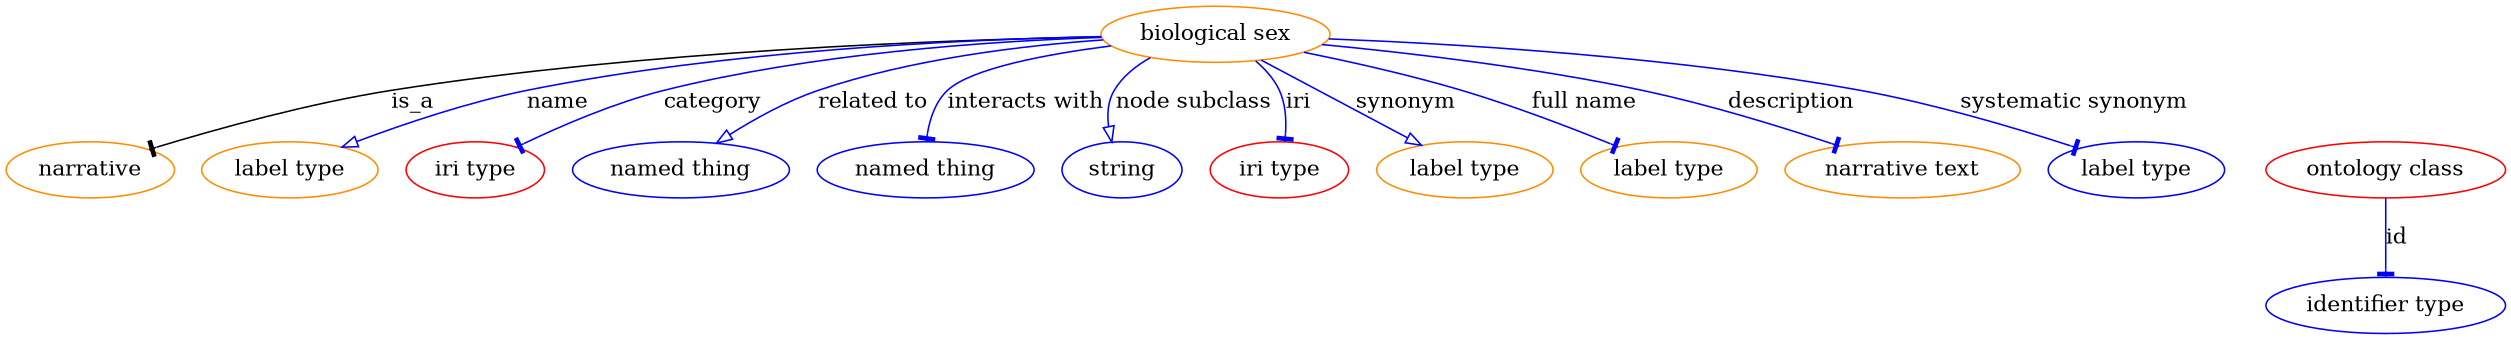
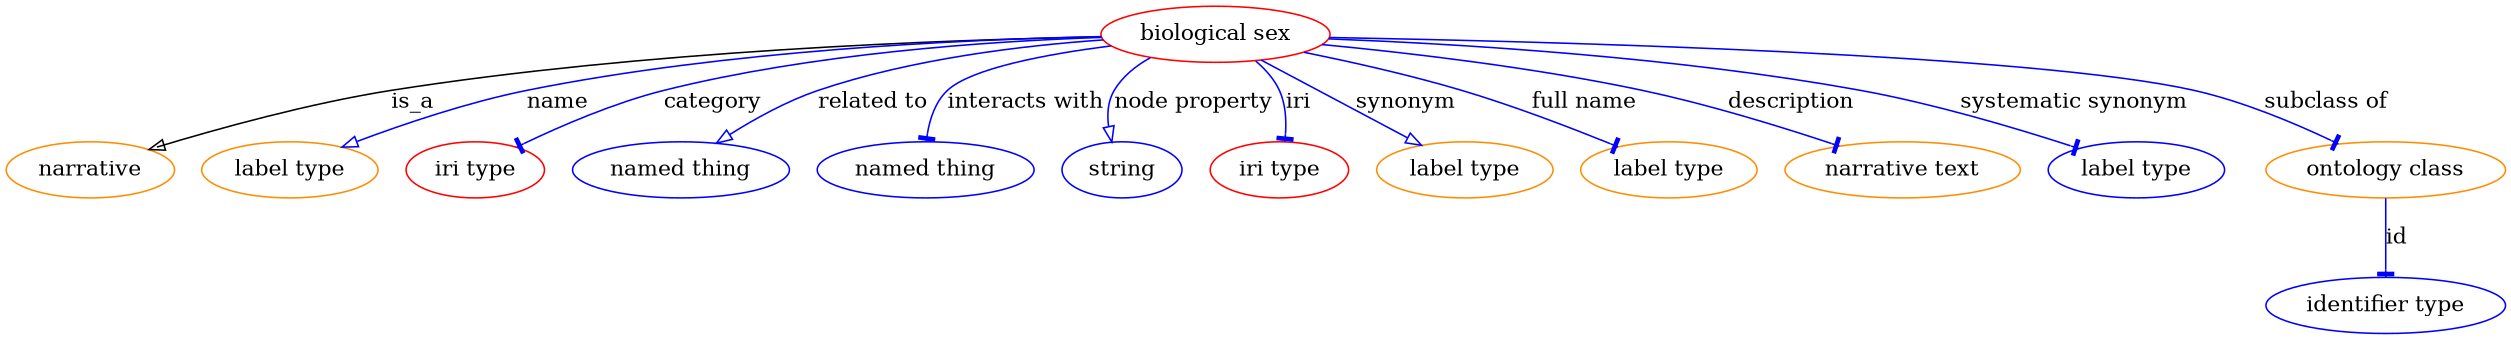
(1216, 34) -> (1216, 34)
none -> (1836, 55)
(625, 62) -> (625, 62)
(1194, 102) -> (1194, 102)
(2386, 170) -> (2386, 170)
